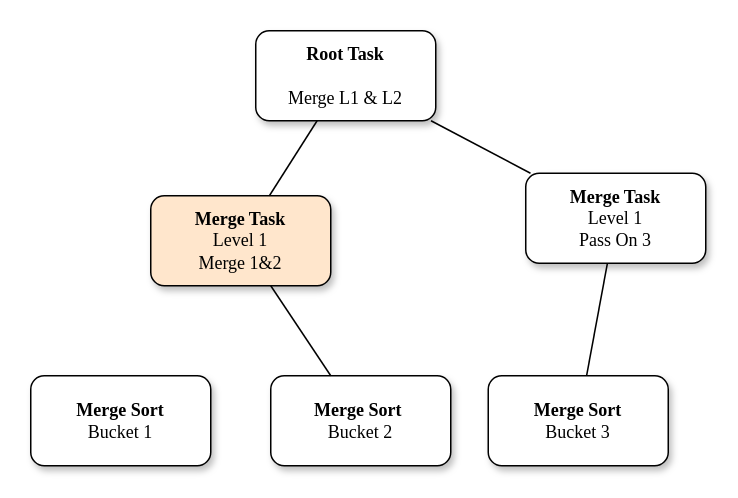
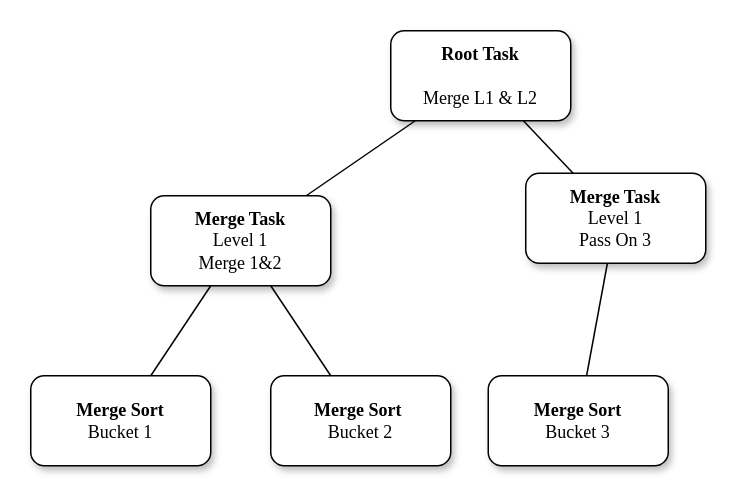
(346, 76) -> (481, 76)
(241, 241) -> (241, 241)
none -> (181, 331)
